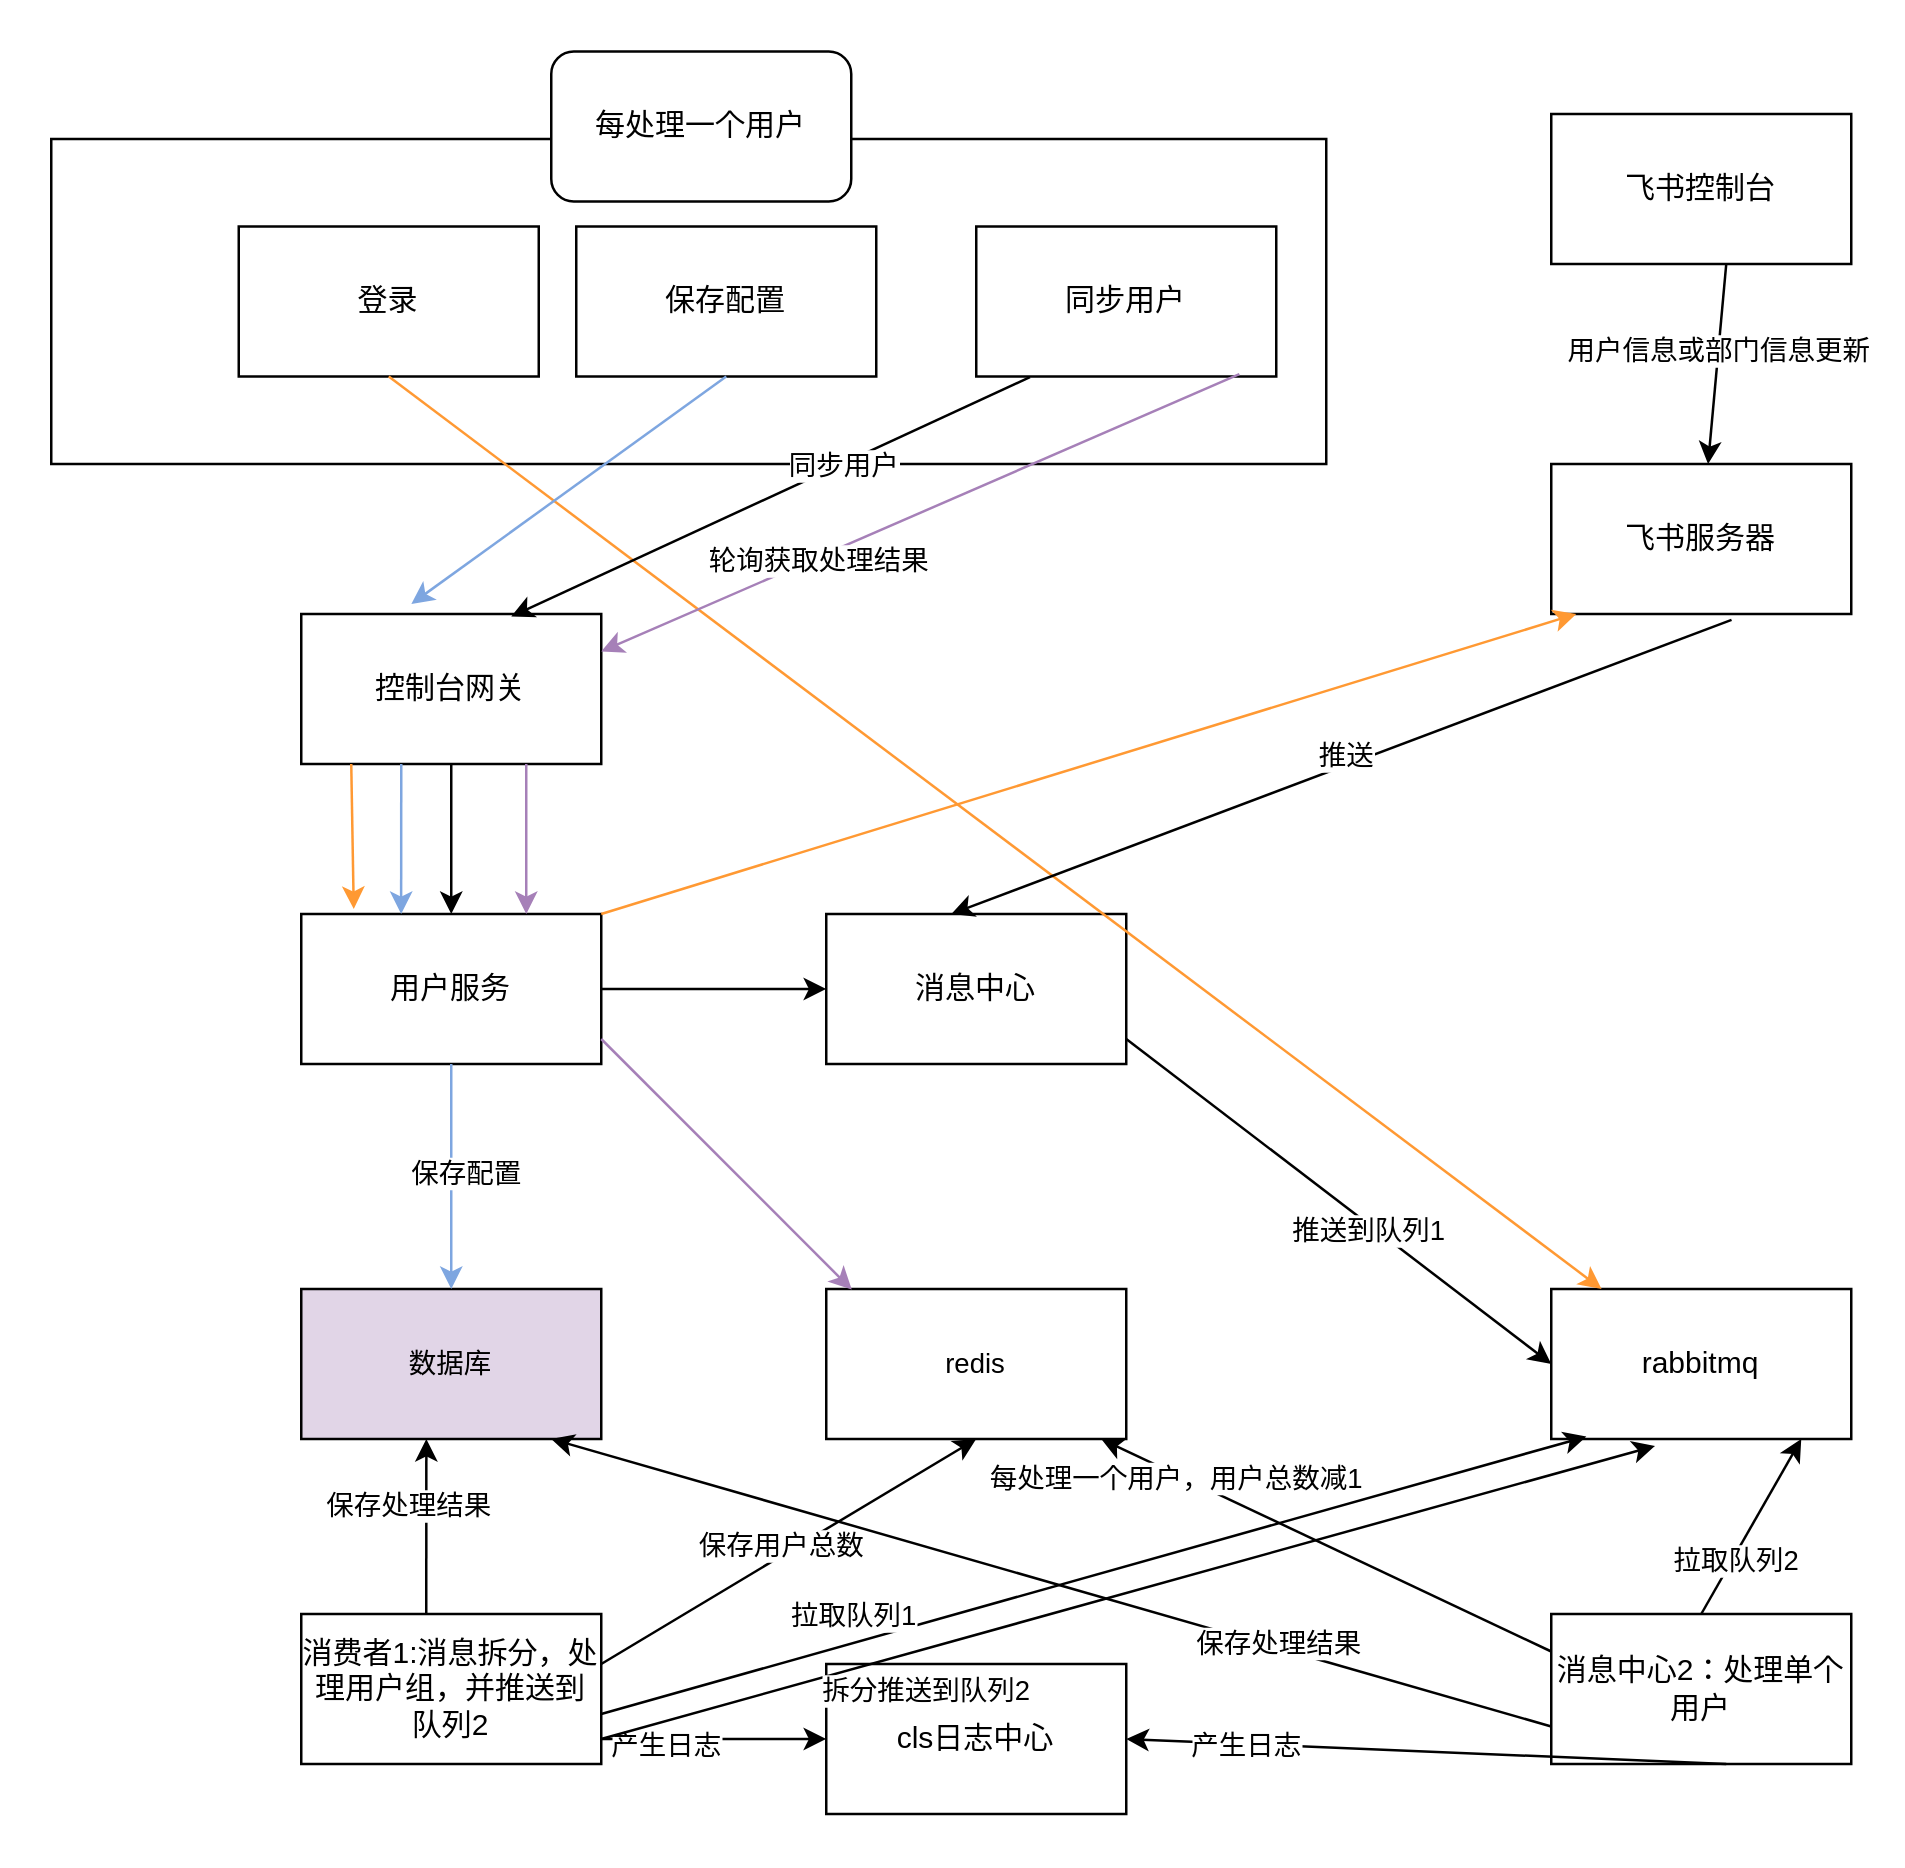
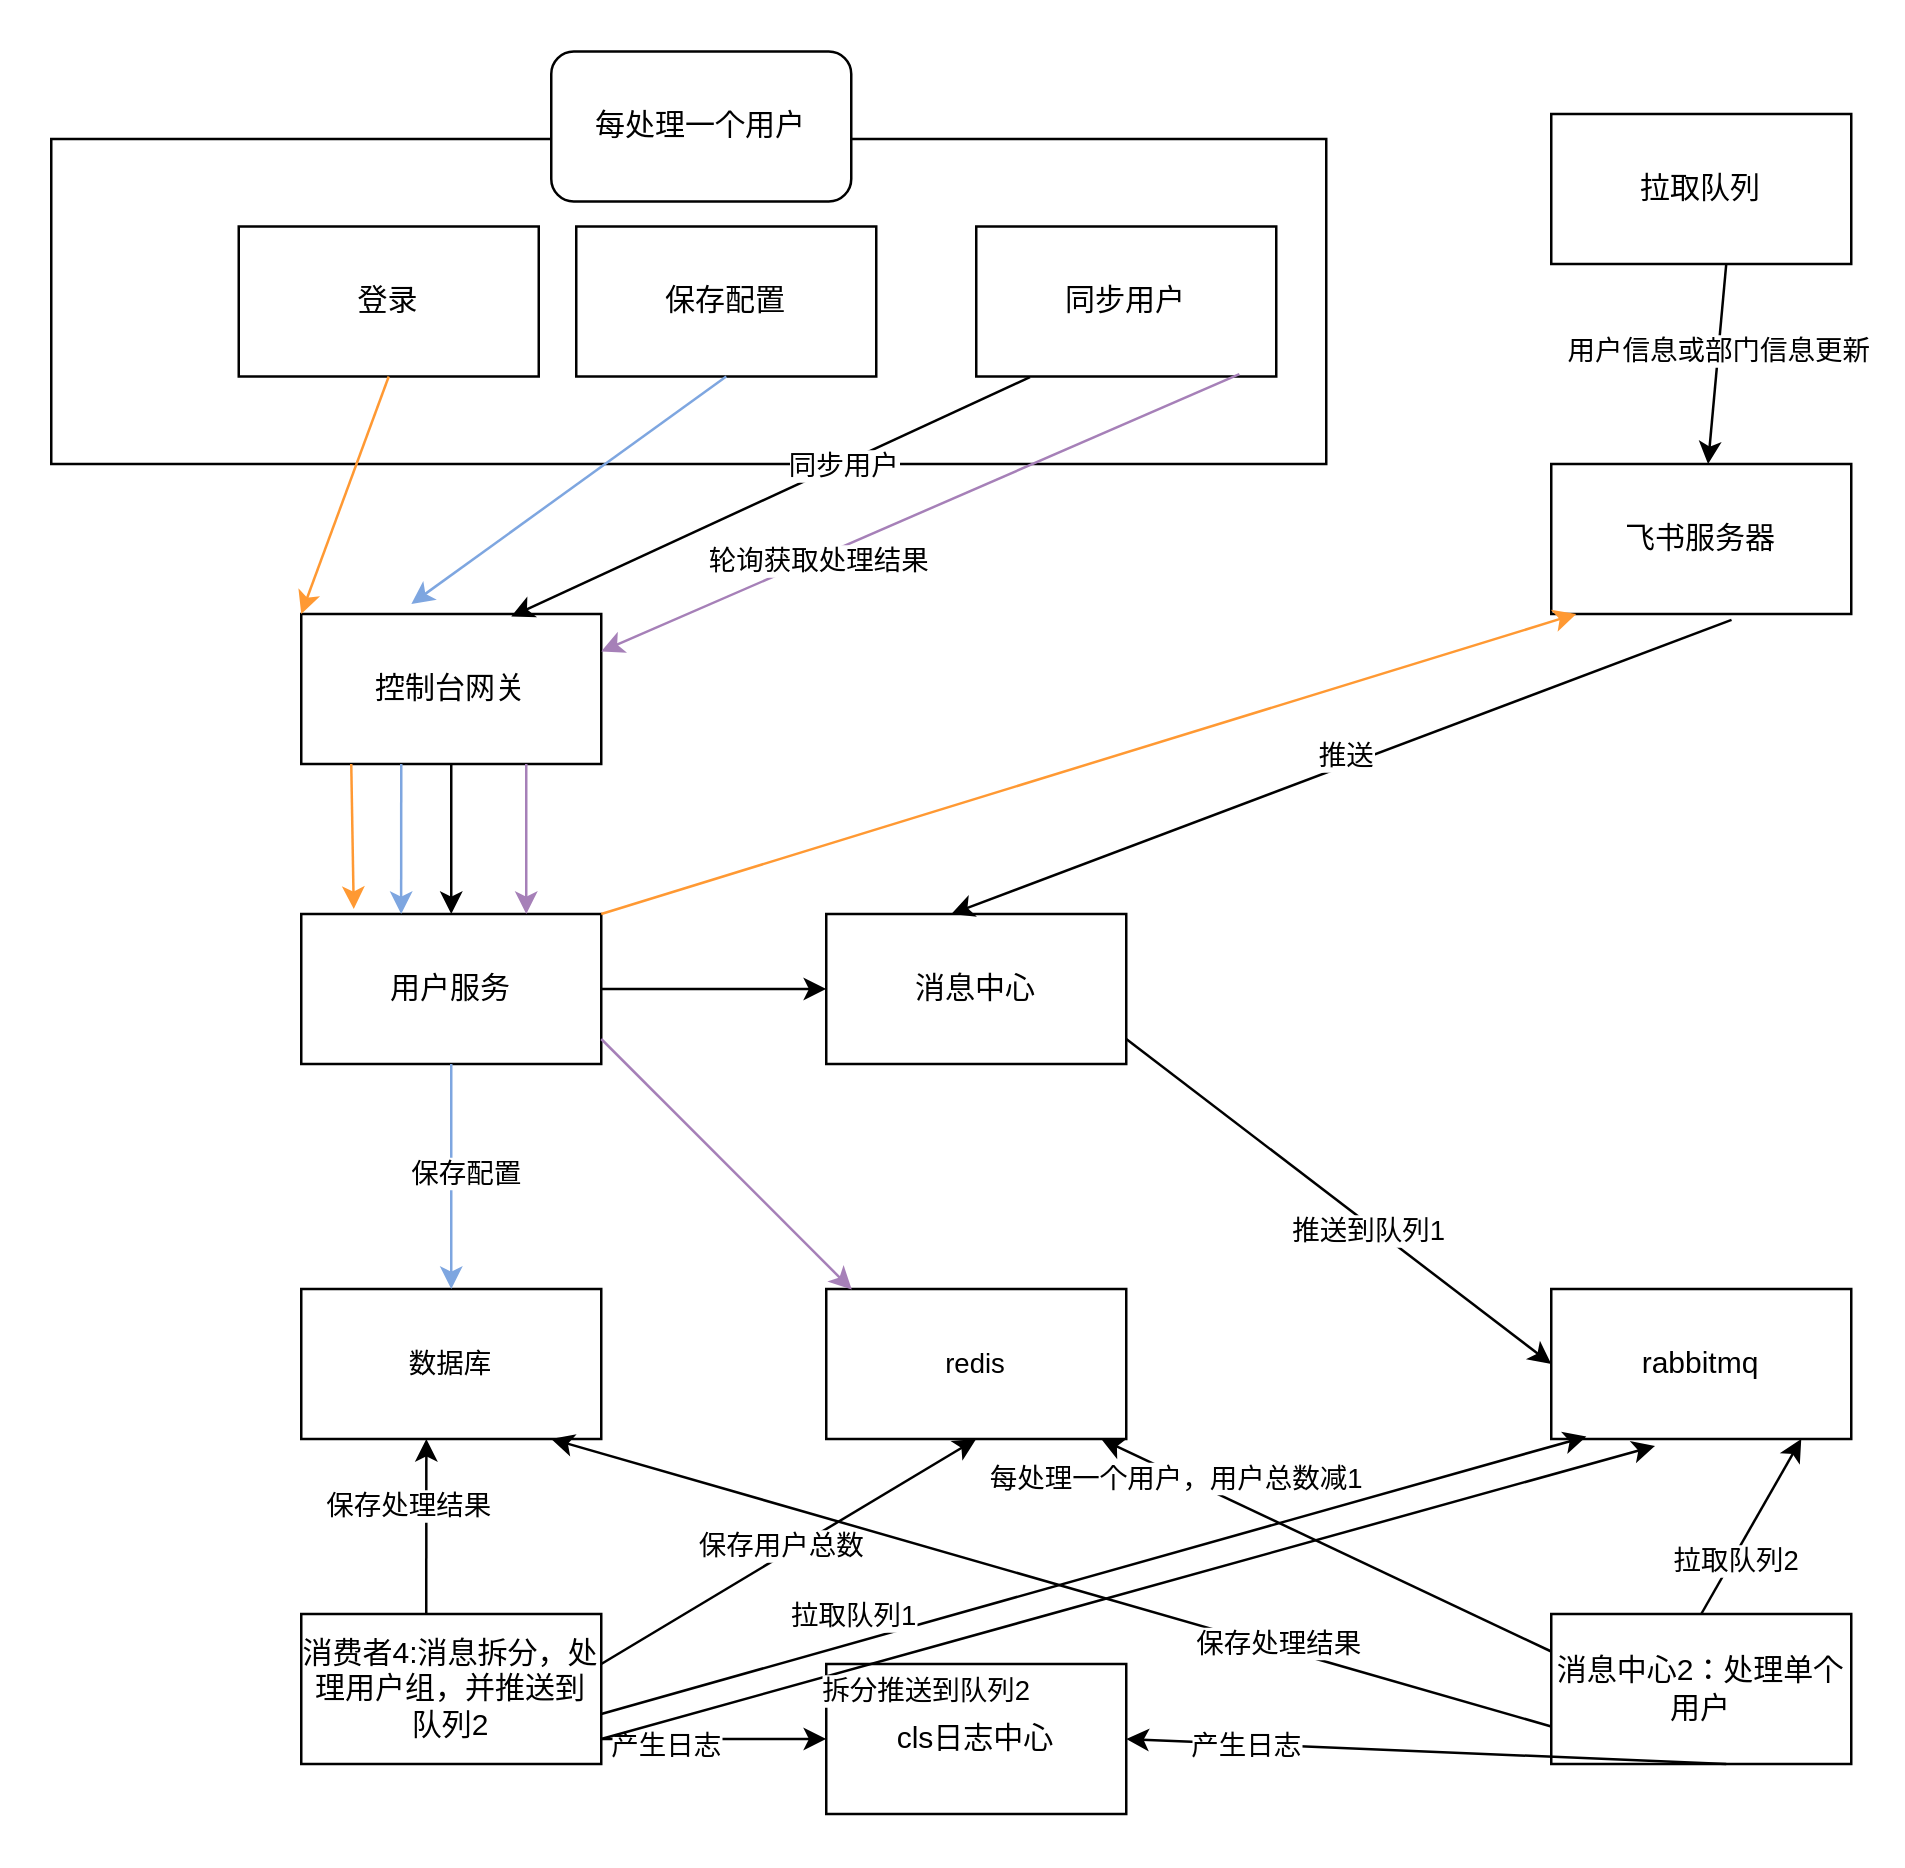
(1701, 189) -> (1701, 189)
(1322, 1078) -> (348, 487)
(451, 1364) -> (451, 1364)
(451, 1689) -> (451, 1689)
